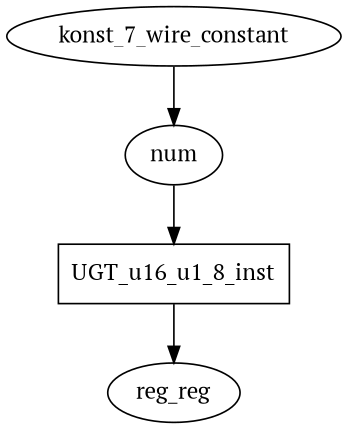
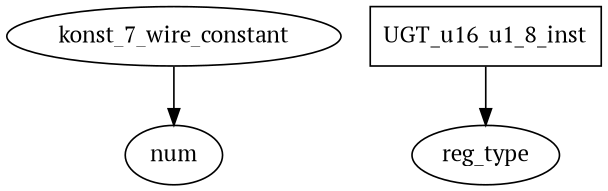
(174, 206) -> none
(174, 393) -> (486, 155)
